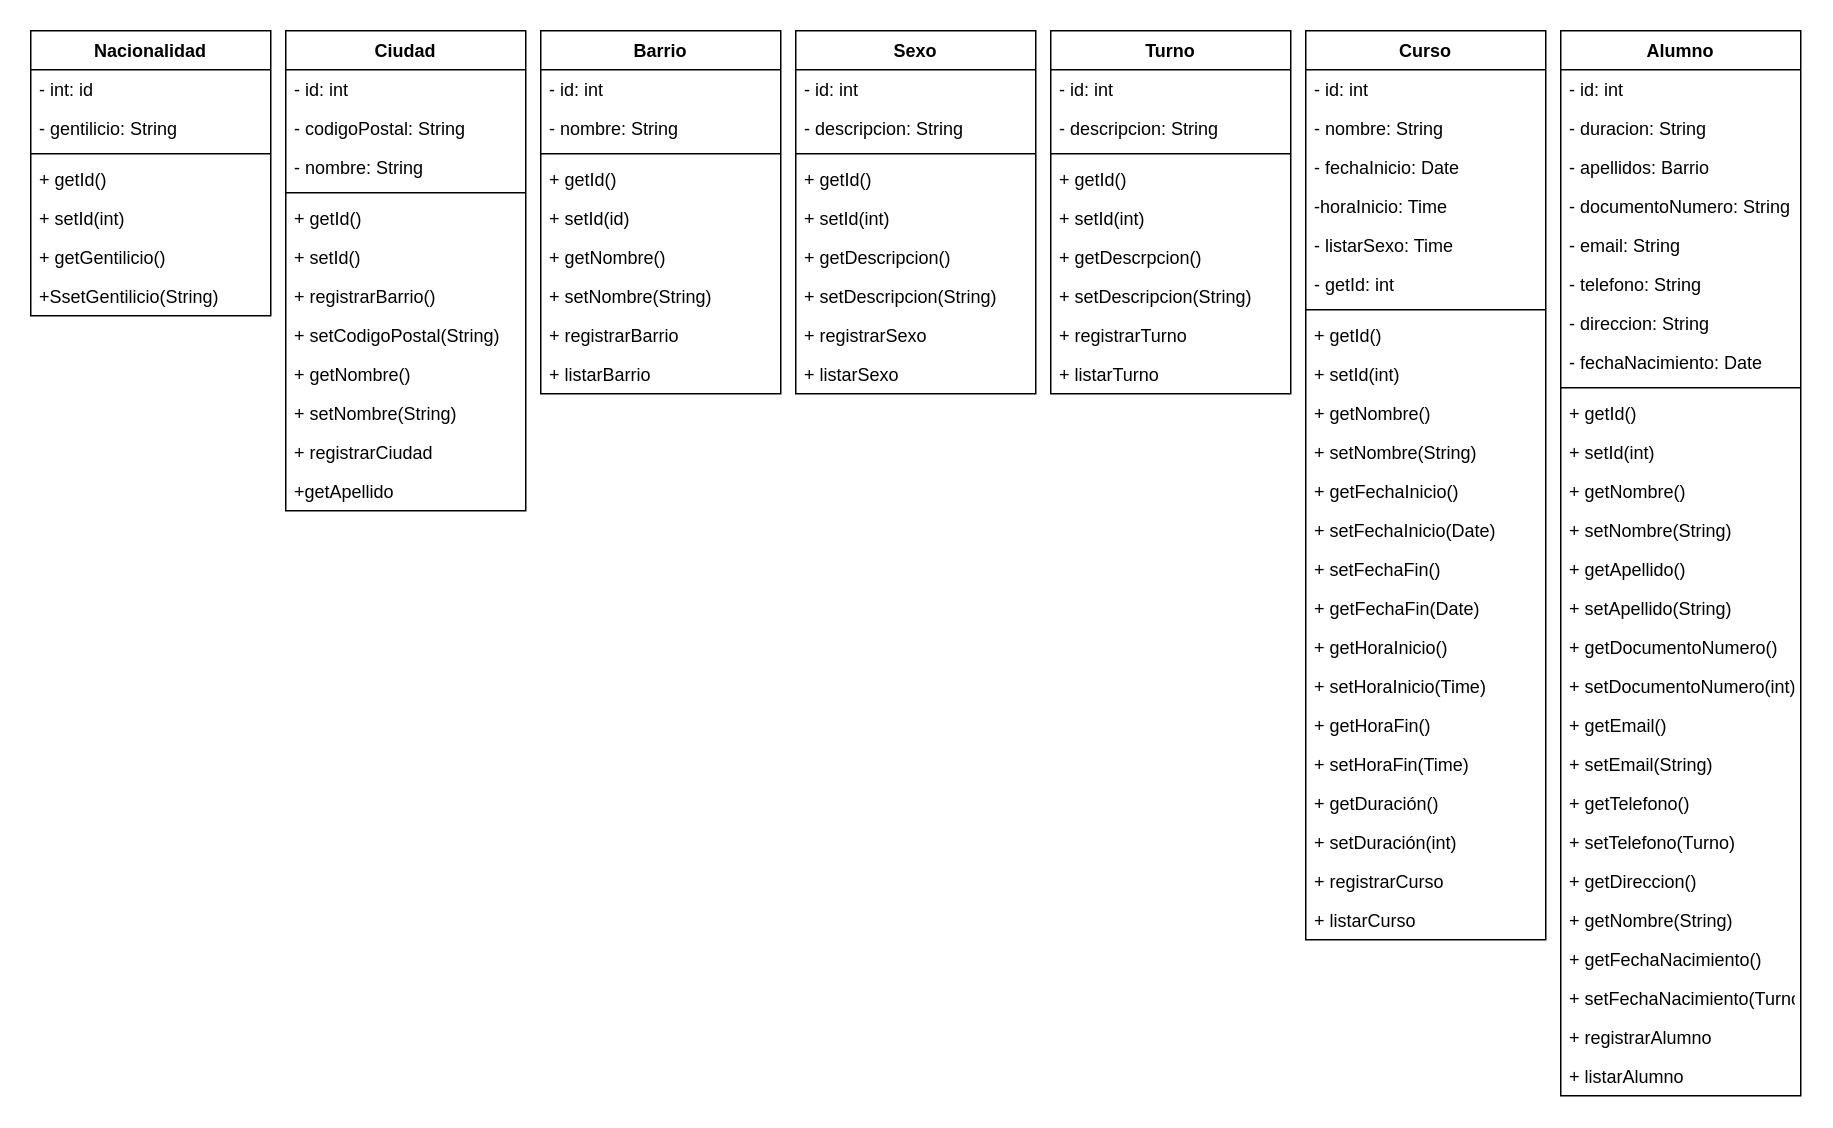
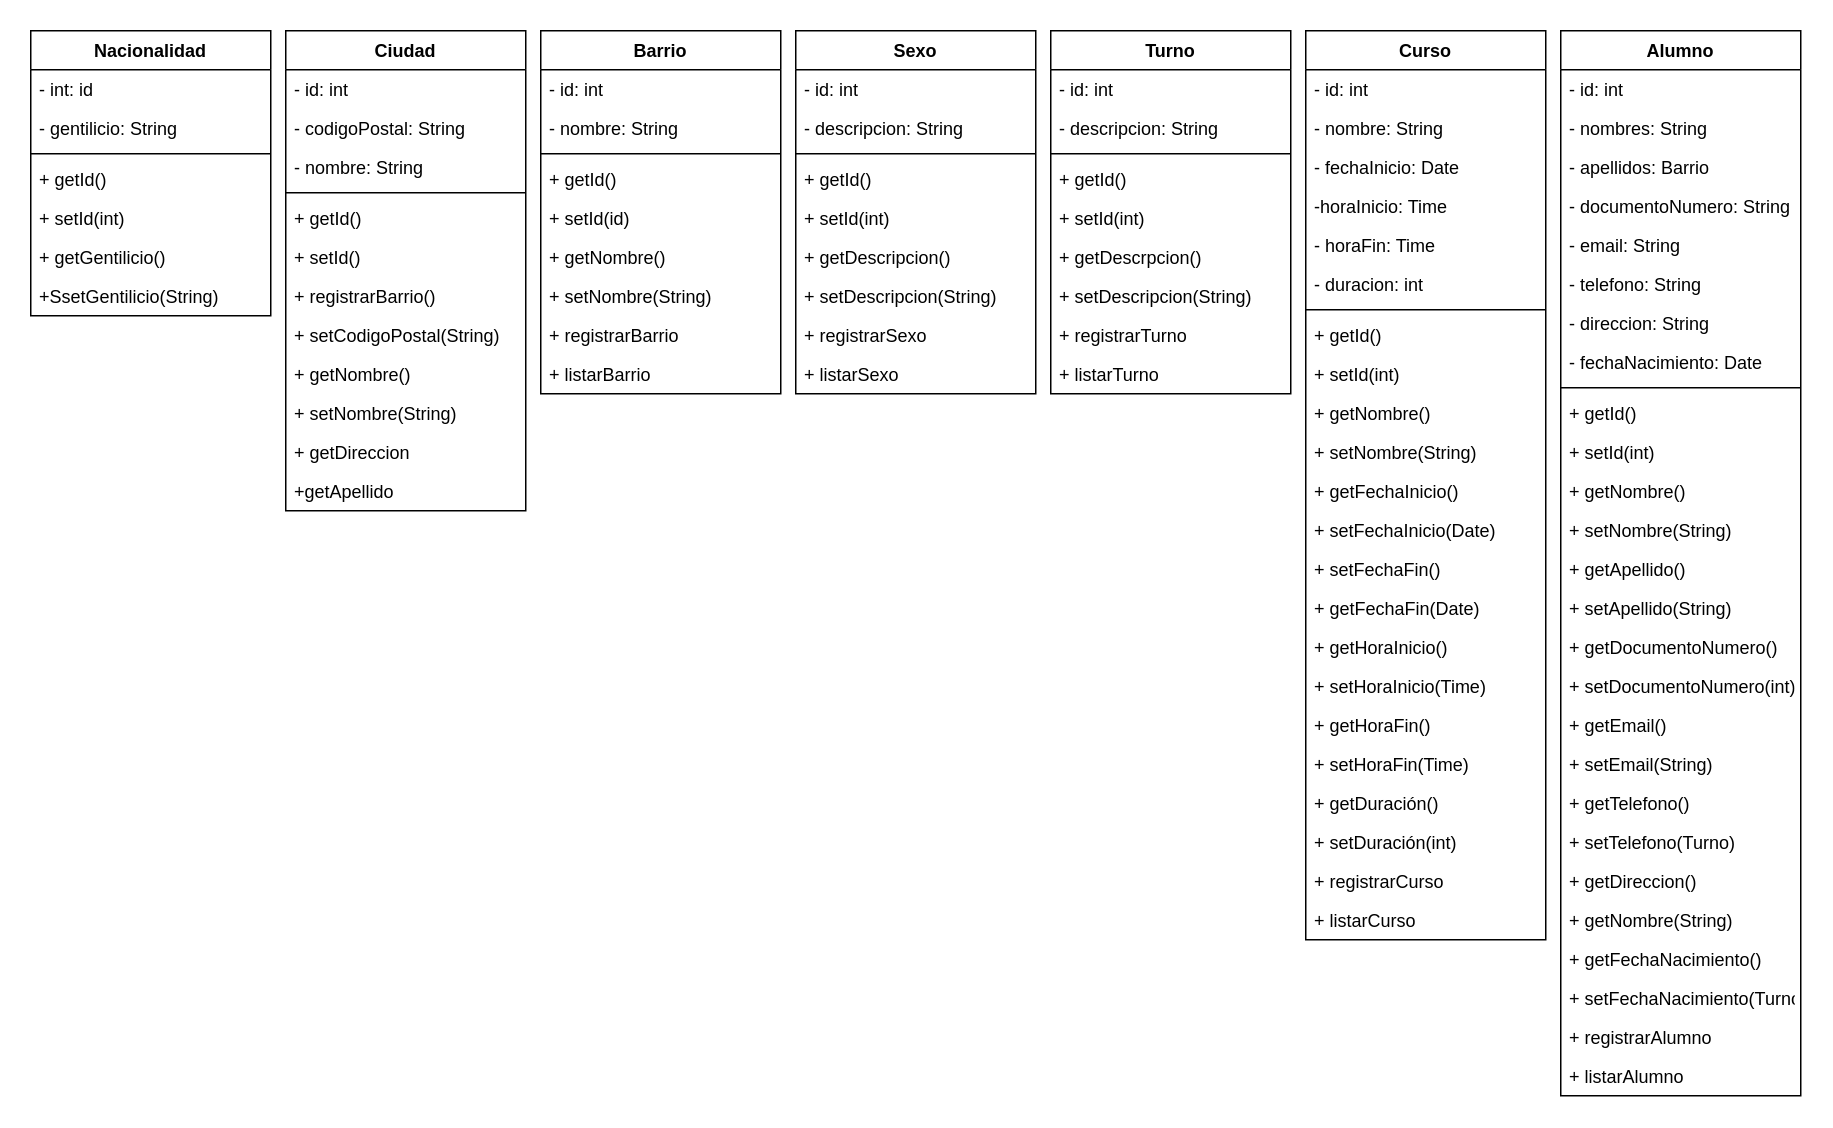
(1648, 129) -> (1645, 129)
(1391, 246) -> (1378, 246)
(1365, 285) -> (1378, 285)
(373, 453) -> (358, 453)
